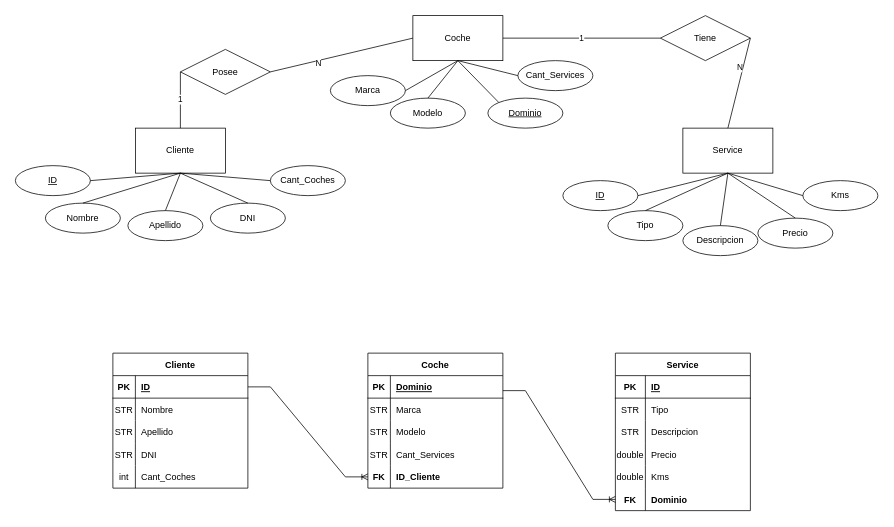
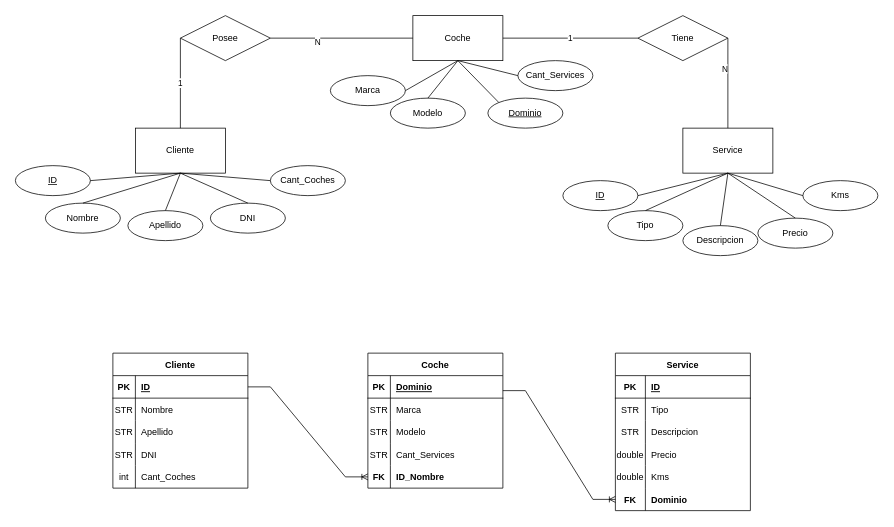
(705, 38) -> (683, 38)
(225, 72) -> (225, 38)
(419, 477) -> (419, 477)
